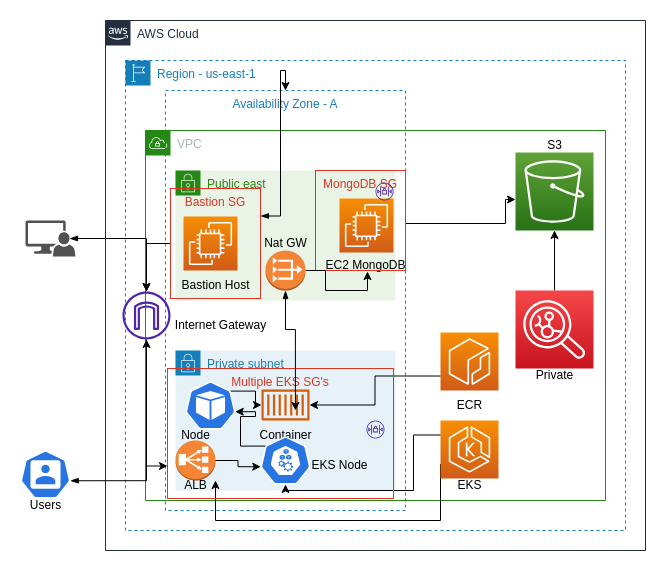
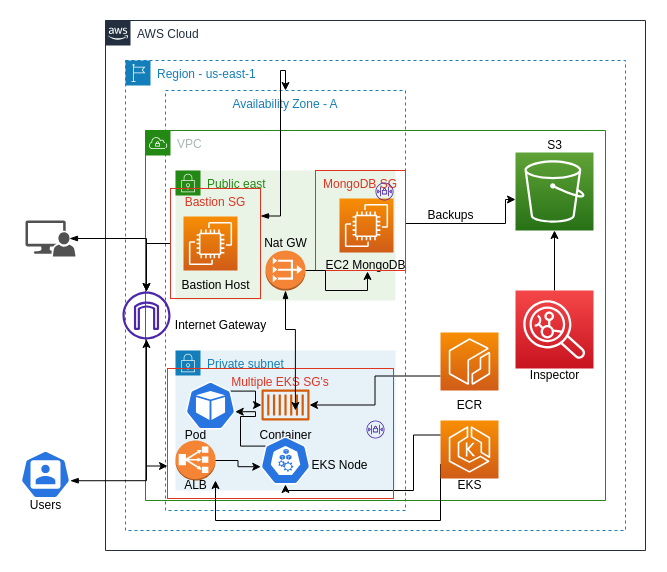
none -> (451, 216)
(555, 376) -> (555, 376)
(196, 436) -> (196, 436)
